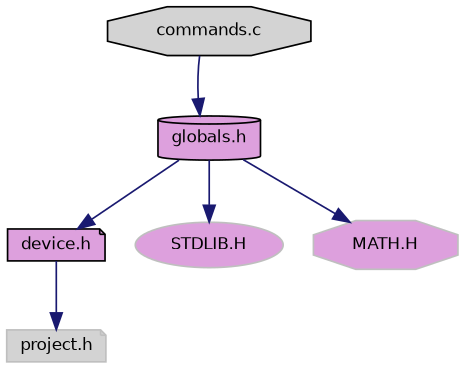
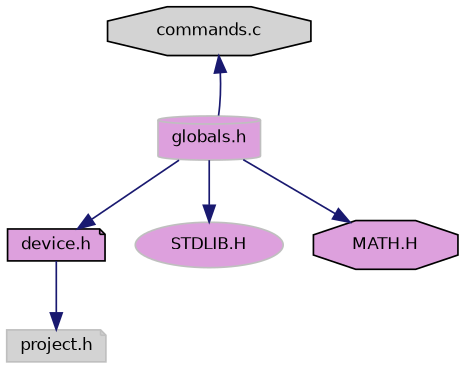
(198, 77) -> (220, 94)
(209, 138) -> (209, 138)
(386, 245) -> (386, 245)
